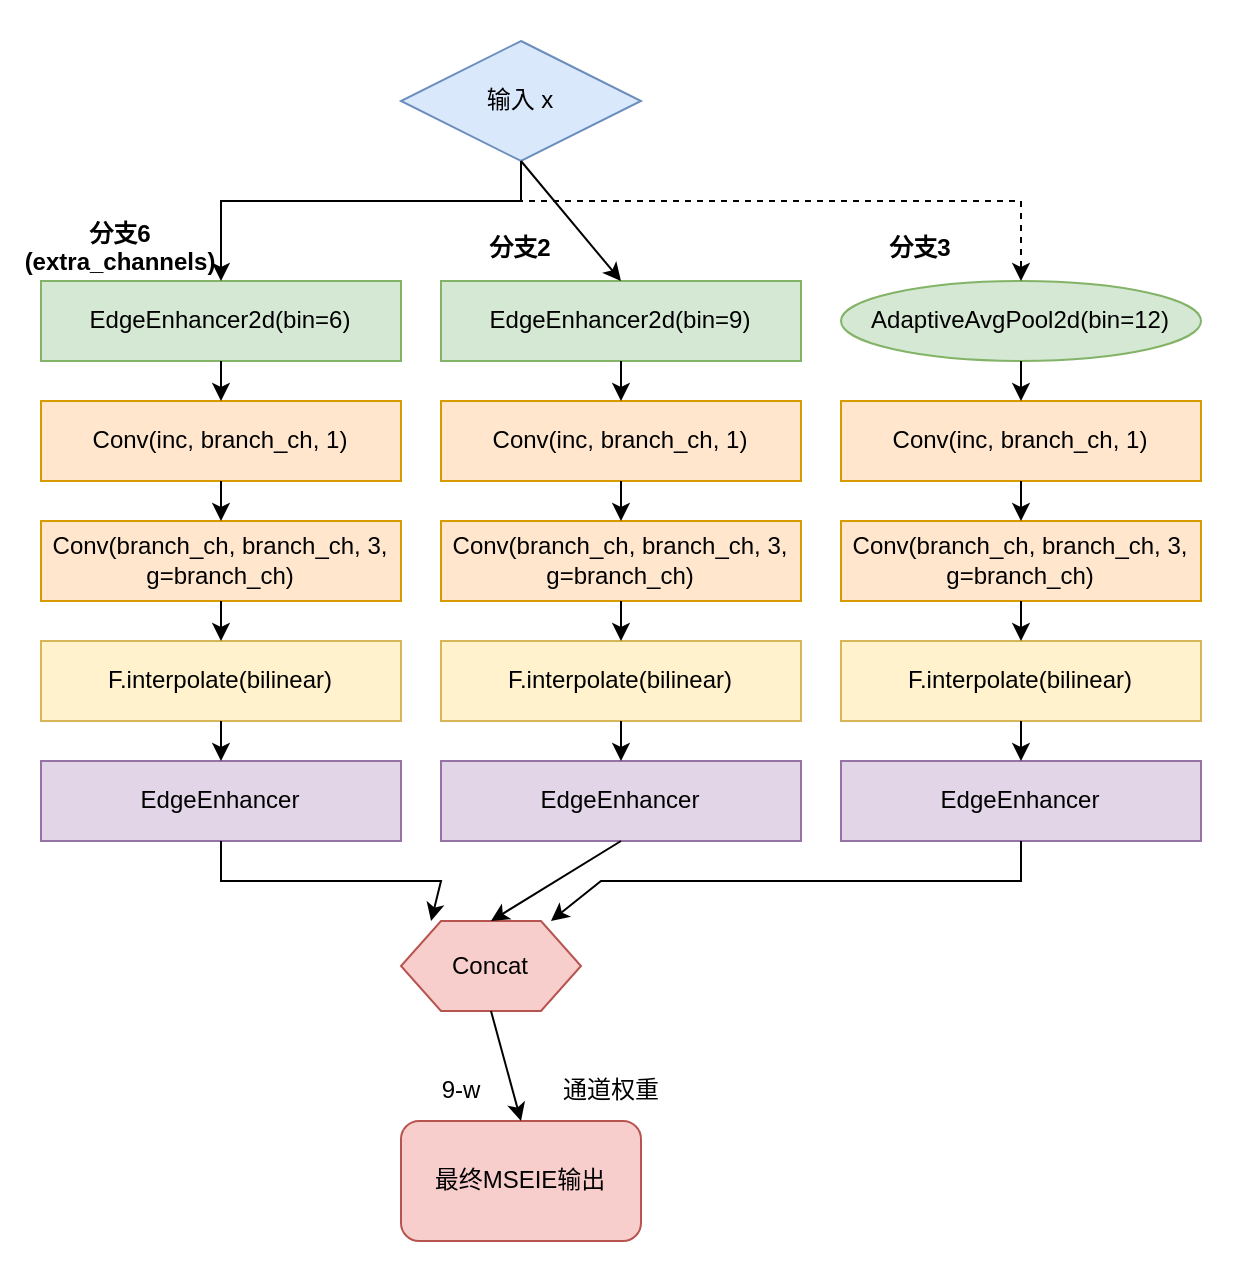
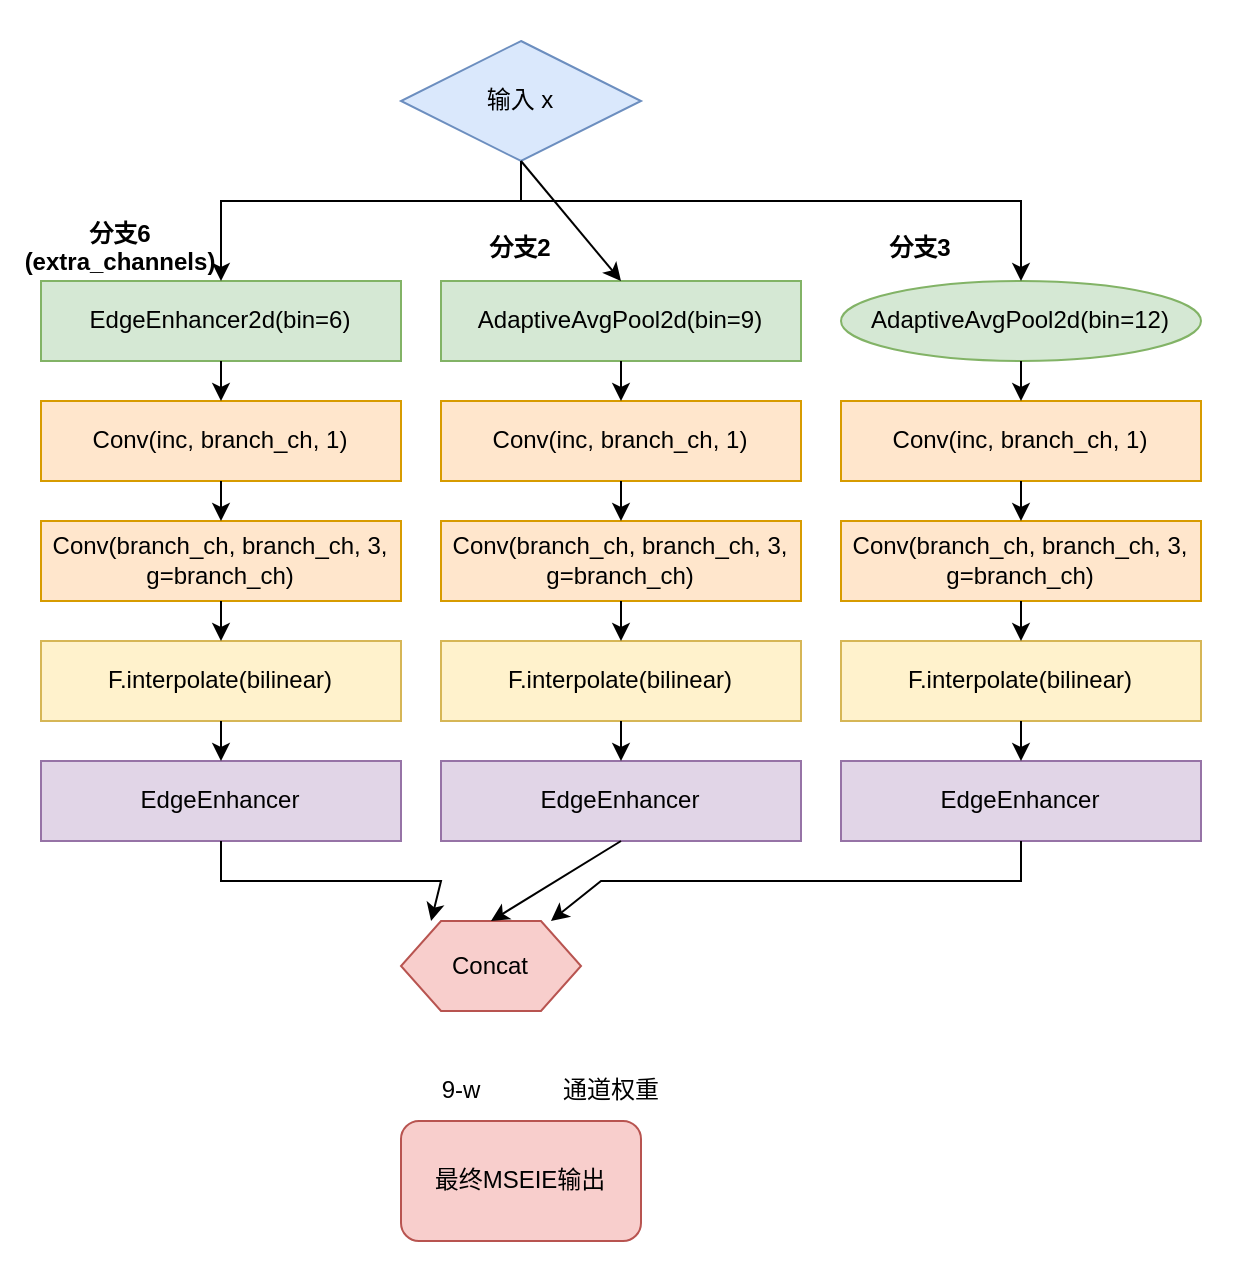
(821, 201) -> (821, 201)
(621, 321) -> (621, 321)
(504, 1059) -> none
